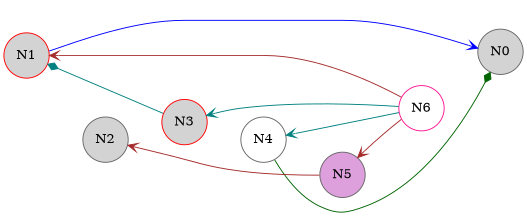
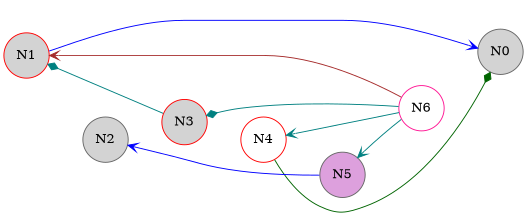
(307, 104) -> (307, 104)
(382, 135) -> (382, 135)
(264, 140) -> (264, 140)
(227, 169) -> (227, 169)
